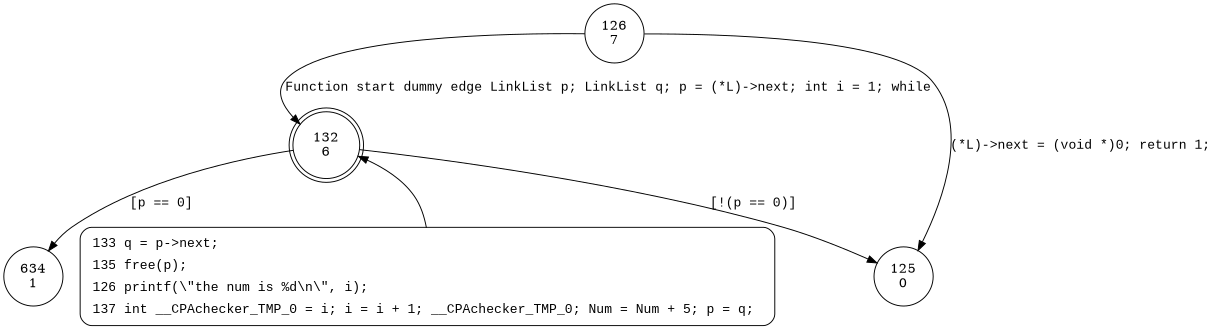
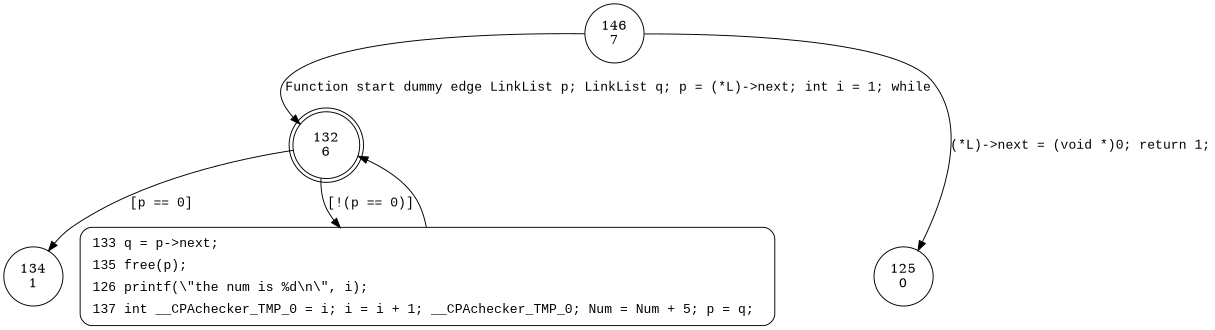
(614, 33) -> (614, 33)
(617, 189) -> (323, 201)
(33, 276) -> (33, 276)
